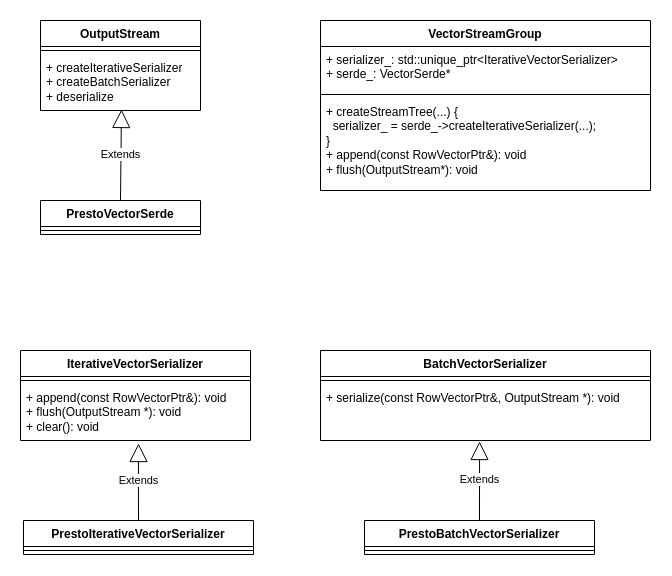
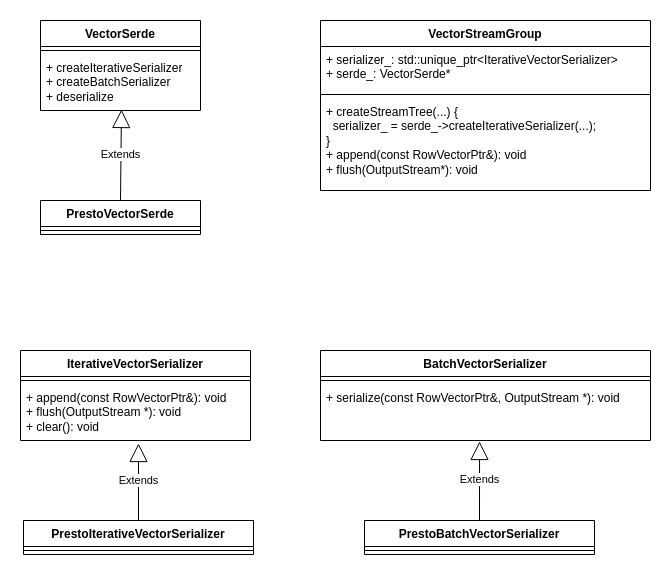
(121, 35) -> (121, 35)
